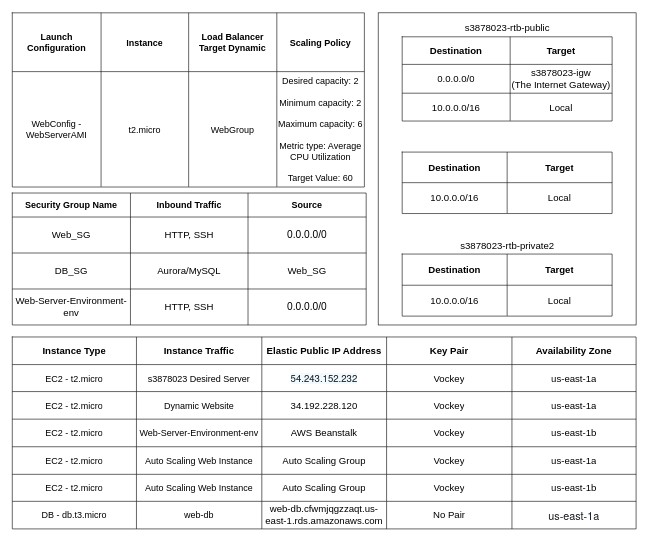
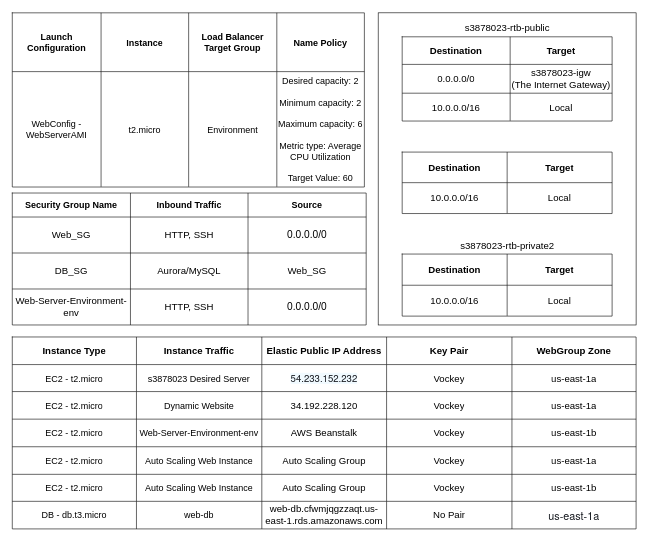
(233, 42) -> (233, 42)
(321, 42) -> (321, 42)
(233, 129) -> (233, 129)
(574, 351) -> (574, 351)
(324, 378) -> (324, 378)
